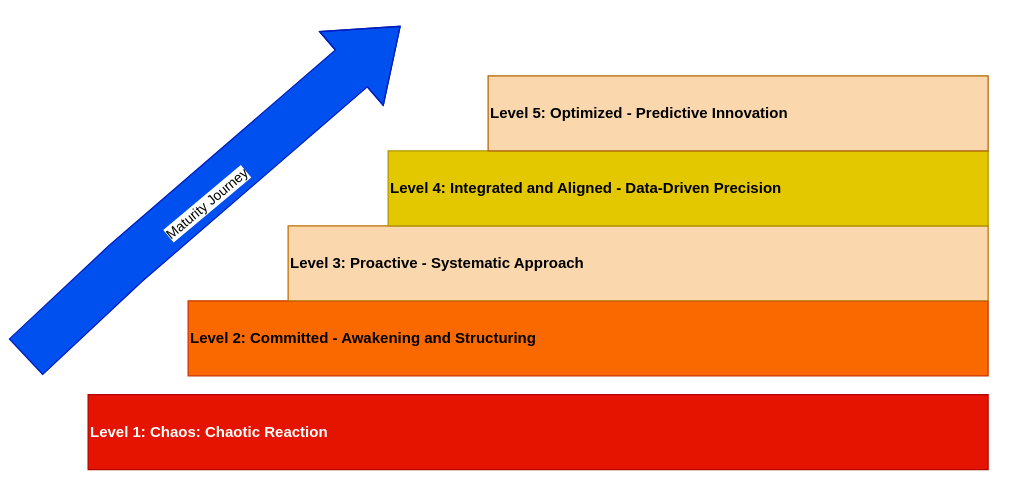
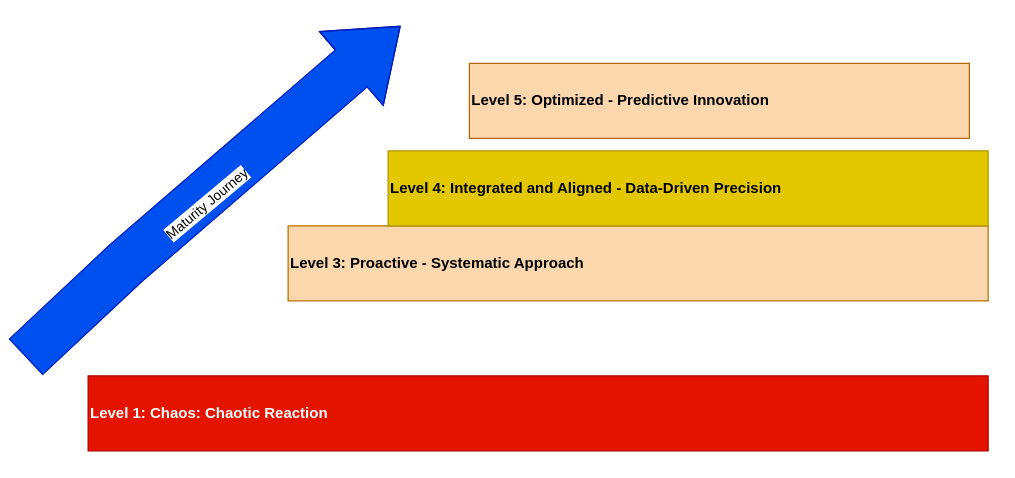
(738, 113) -> (719, 101)
(588, 338) -> none
(538, 432) -> (538, 413)
